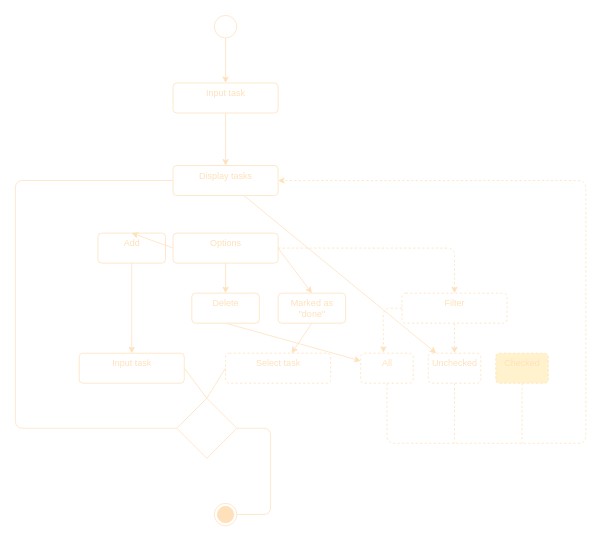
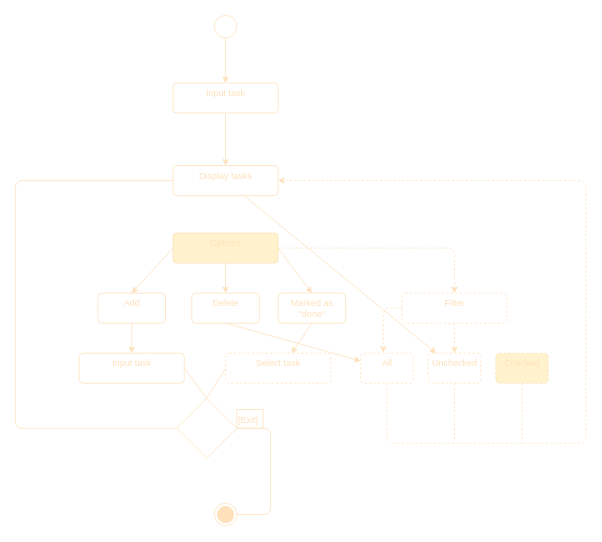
(132, 248) -> (132, 308)
(225, 248) -> (225, 248)
none -> (250, 419)
